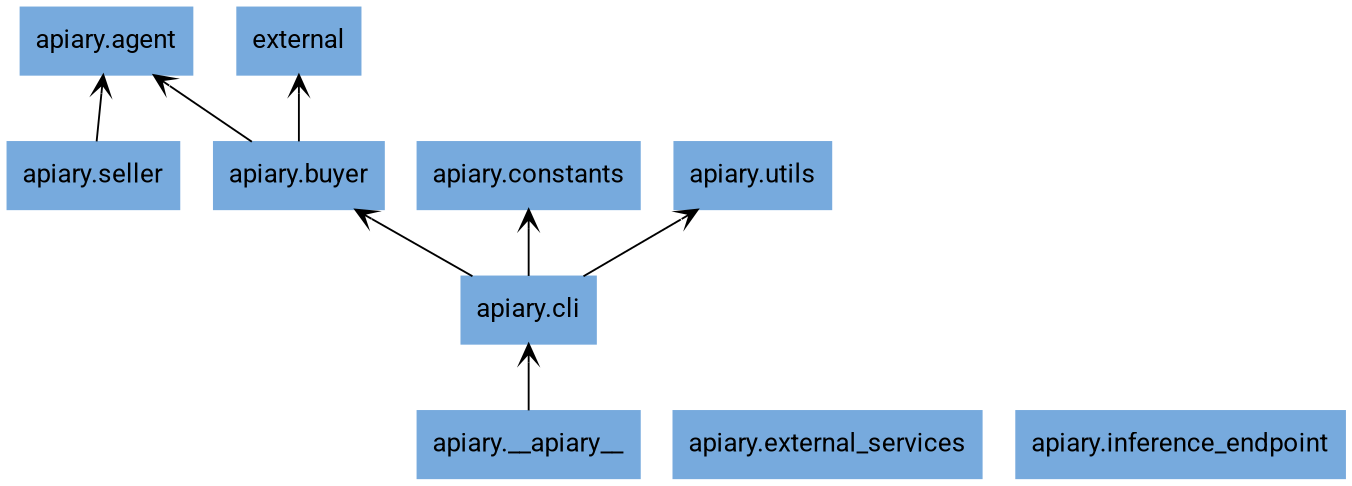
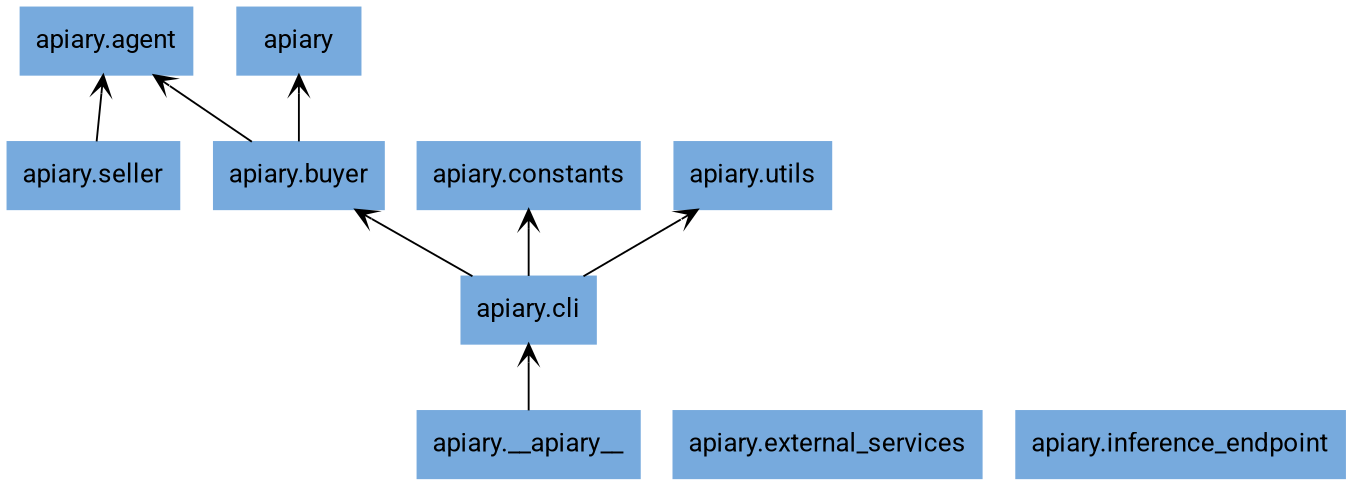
(299, 41) -> (299, 41)
